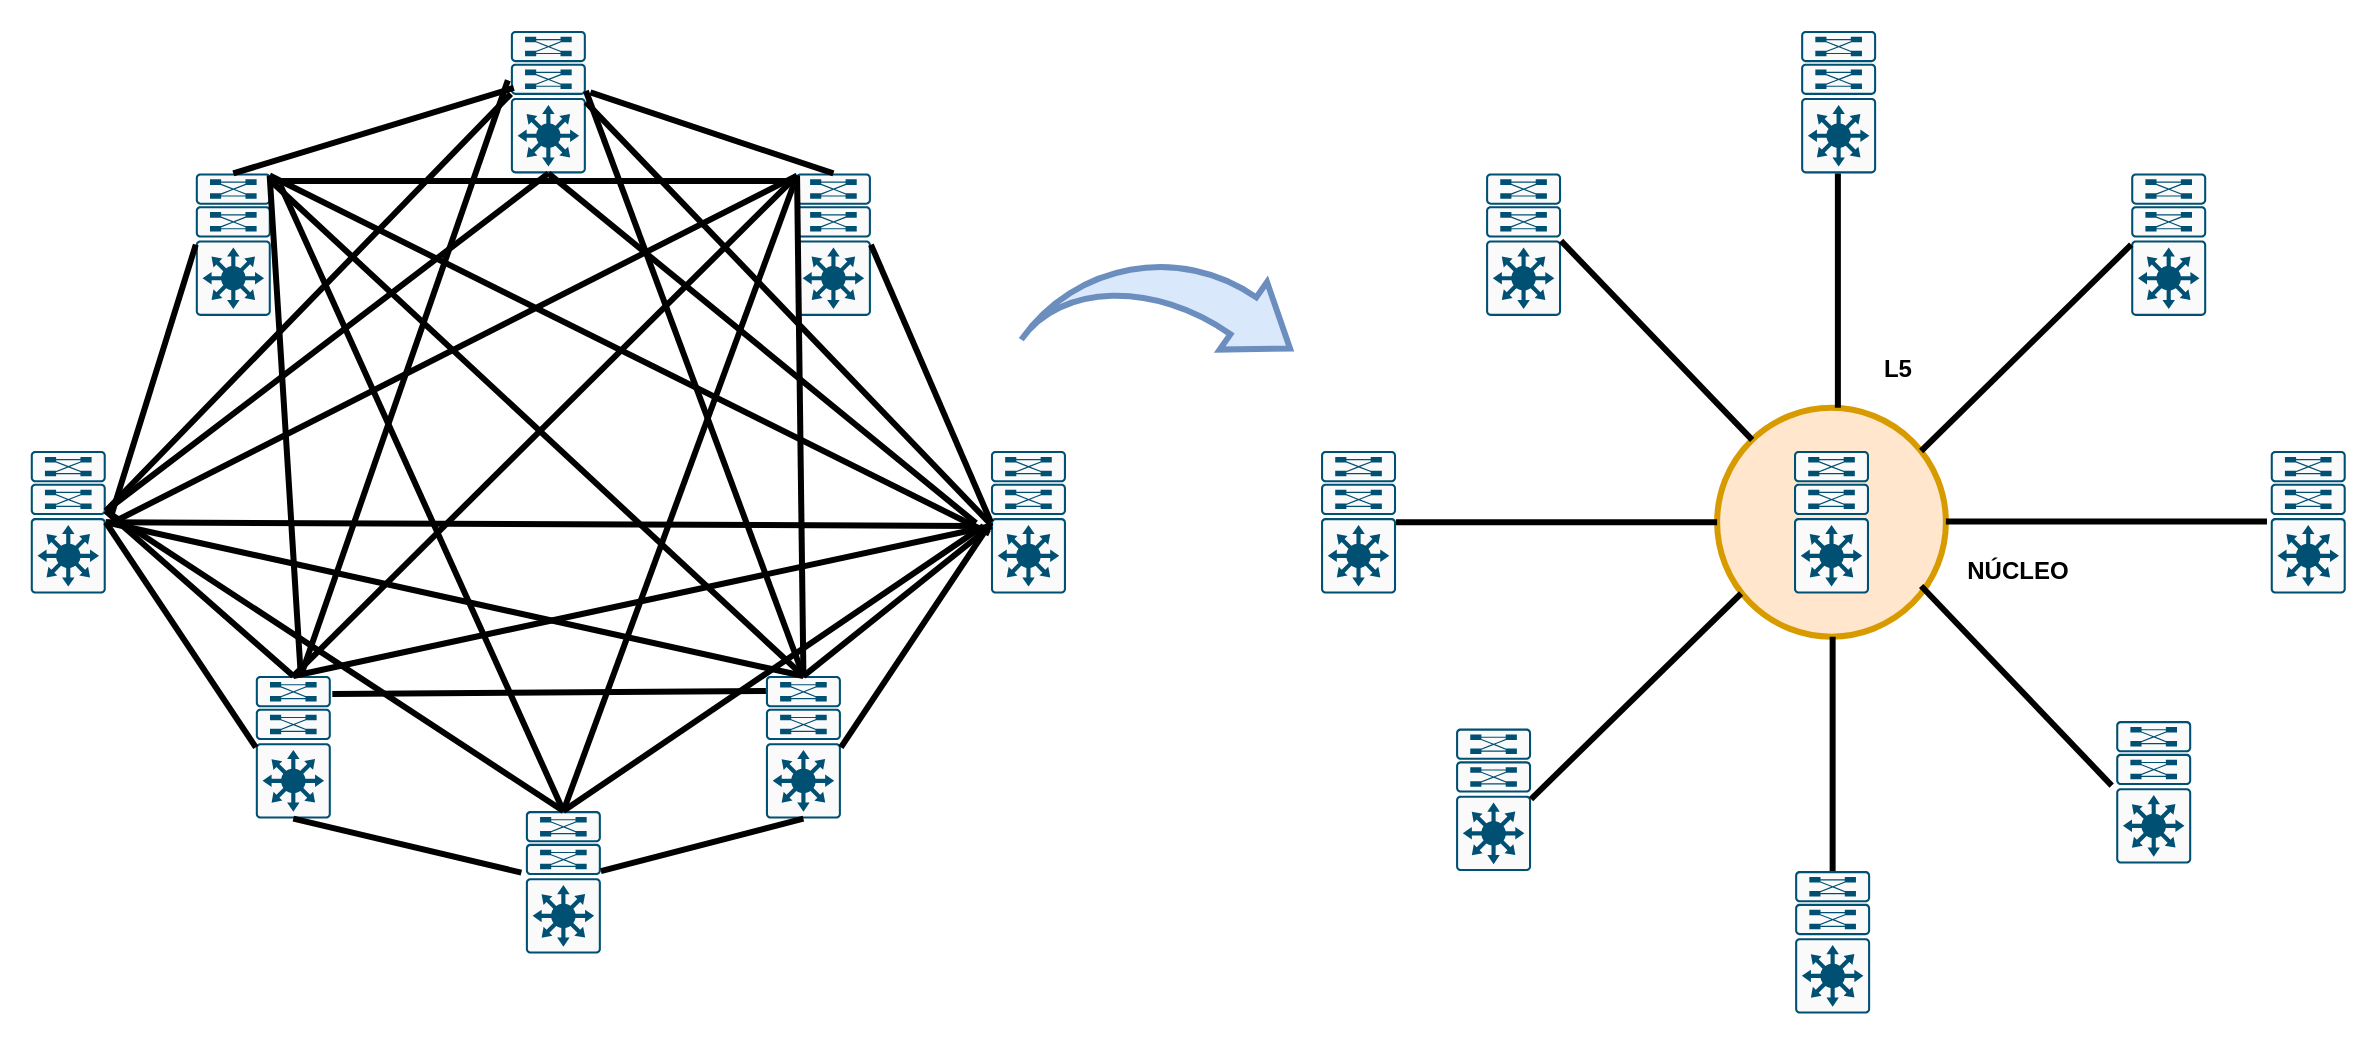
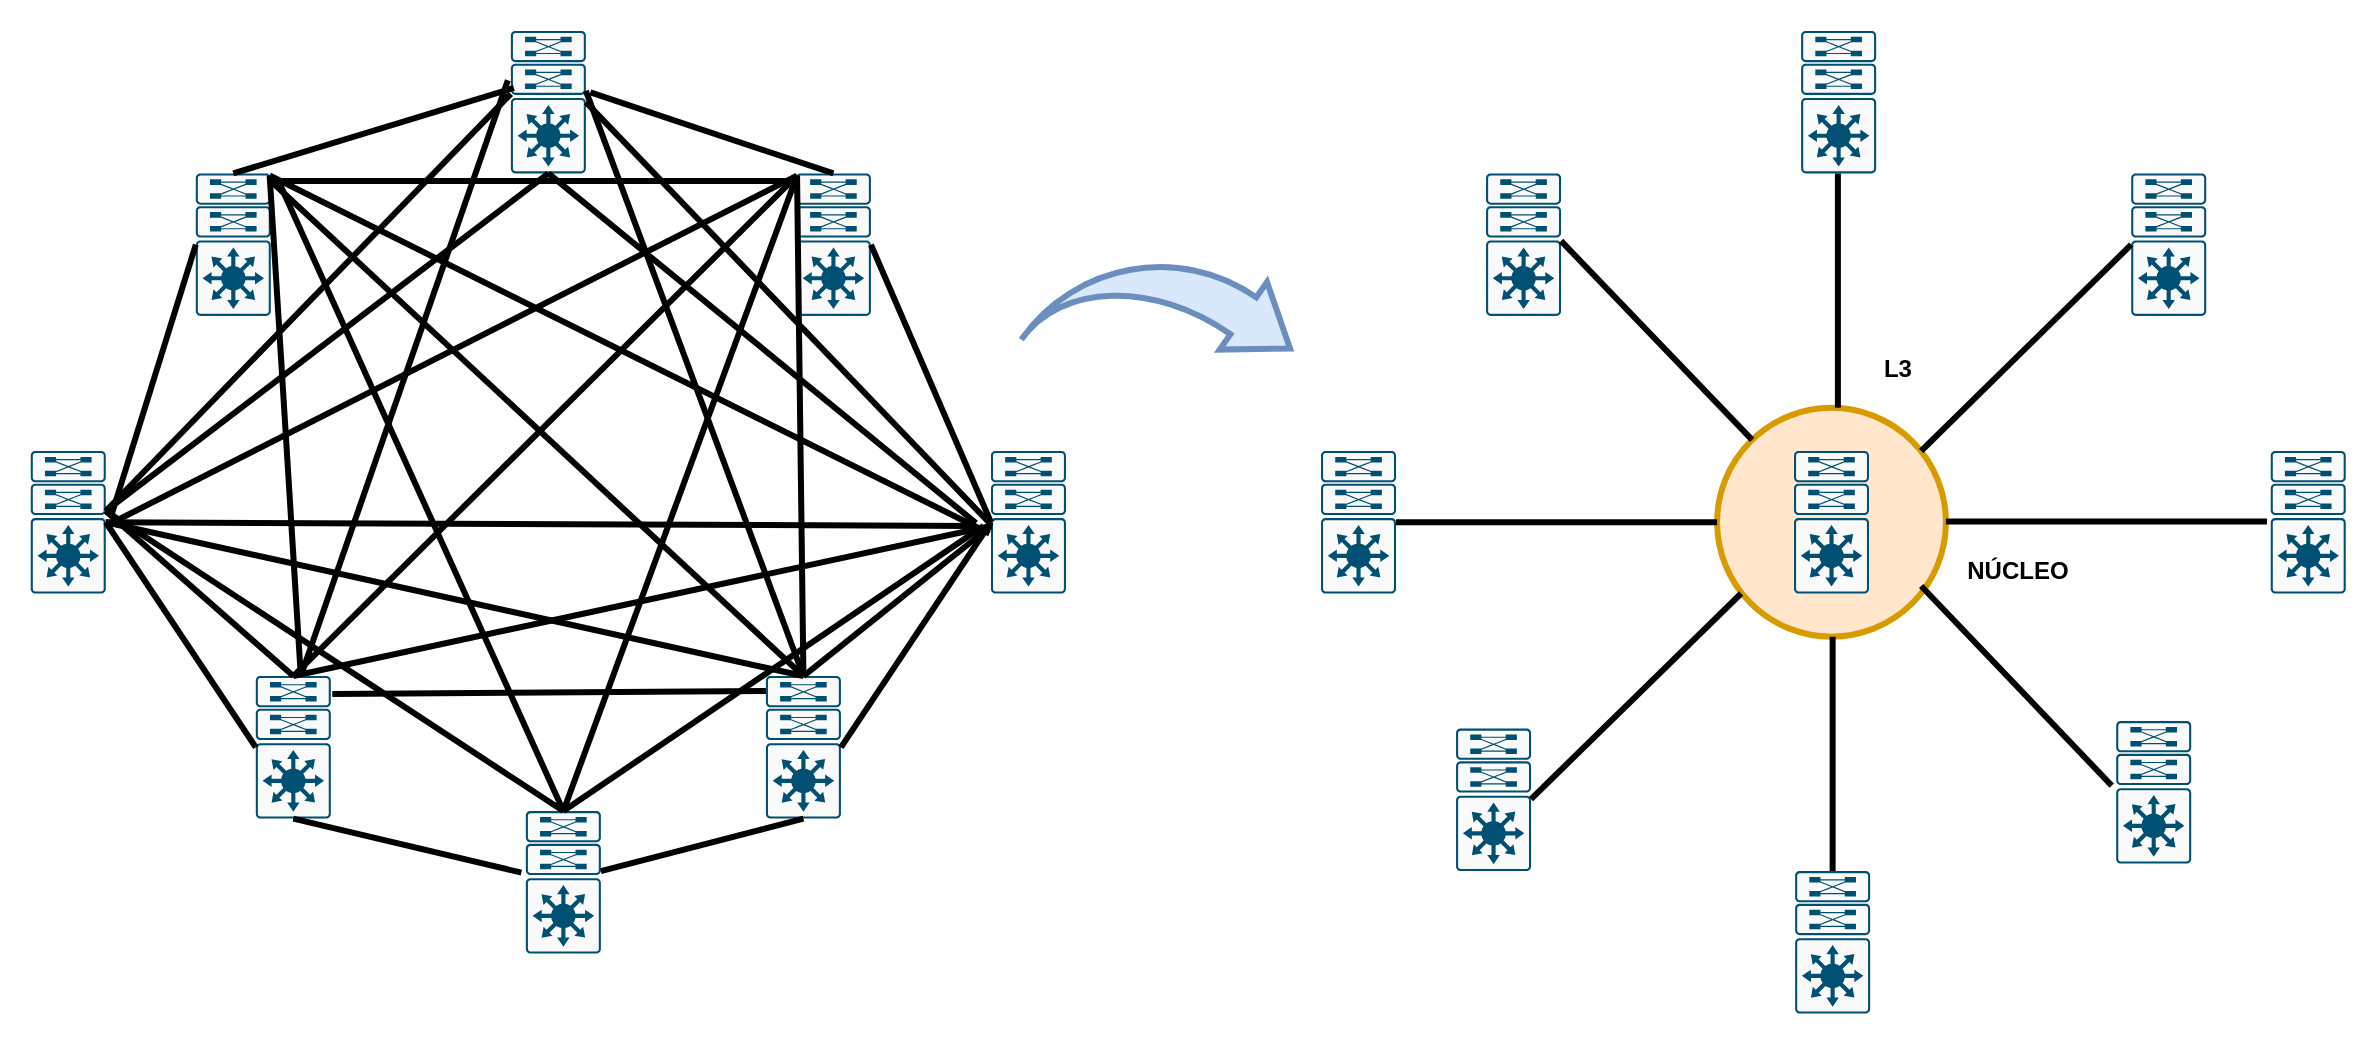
(1898, 368) -> (1898, 368)
